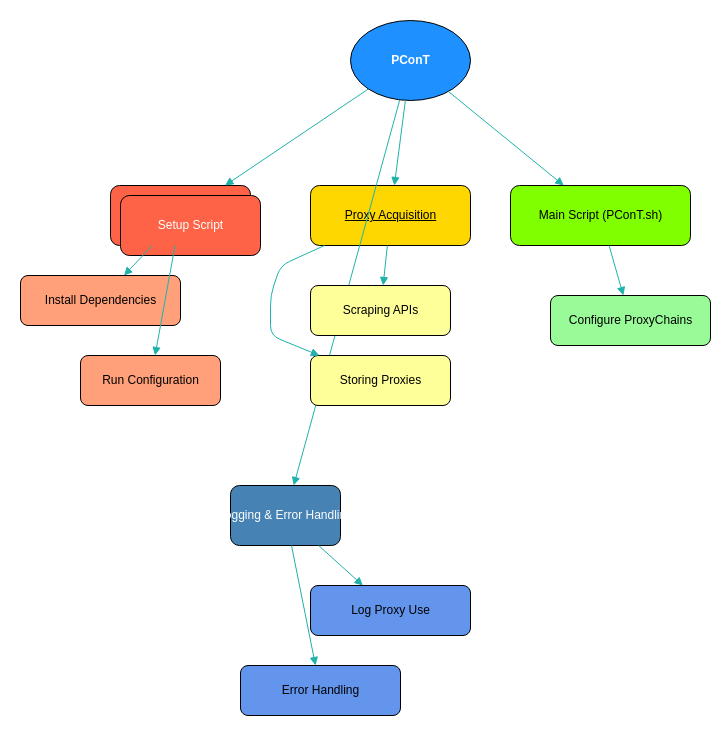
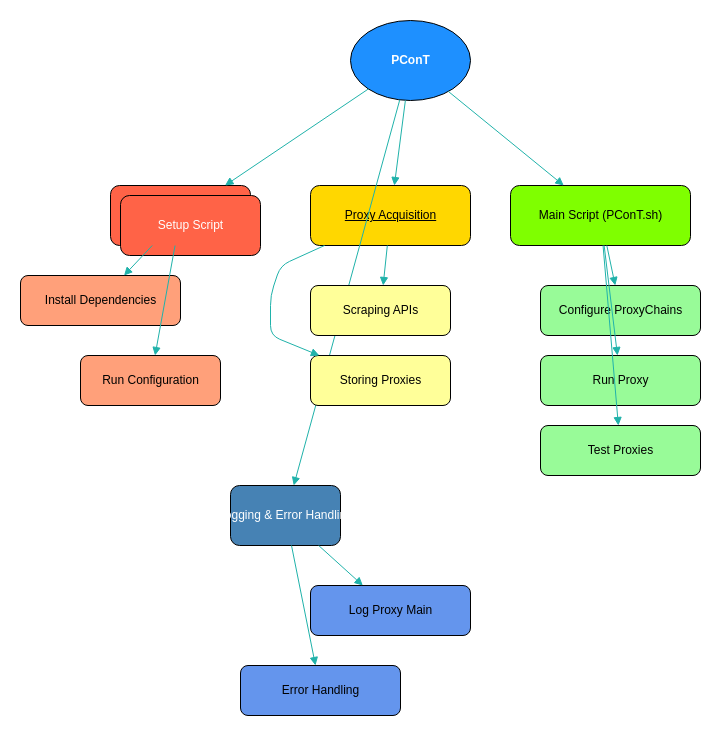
none -> (607, 272)
(631, 321) -> (621, 311)
none -> (614, 375)
none -> (621, 381)
none -> (621, 451)
(391, 611) -> (391, 611)
